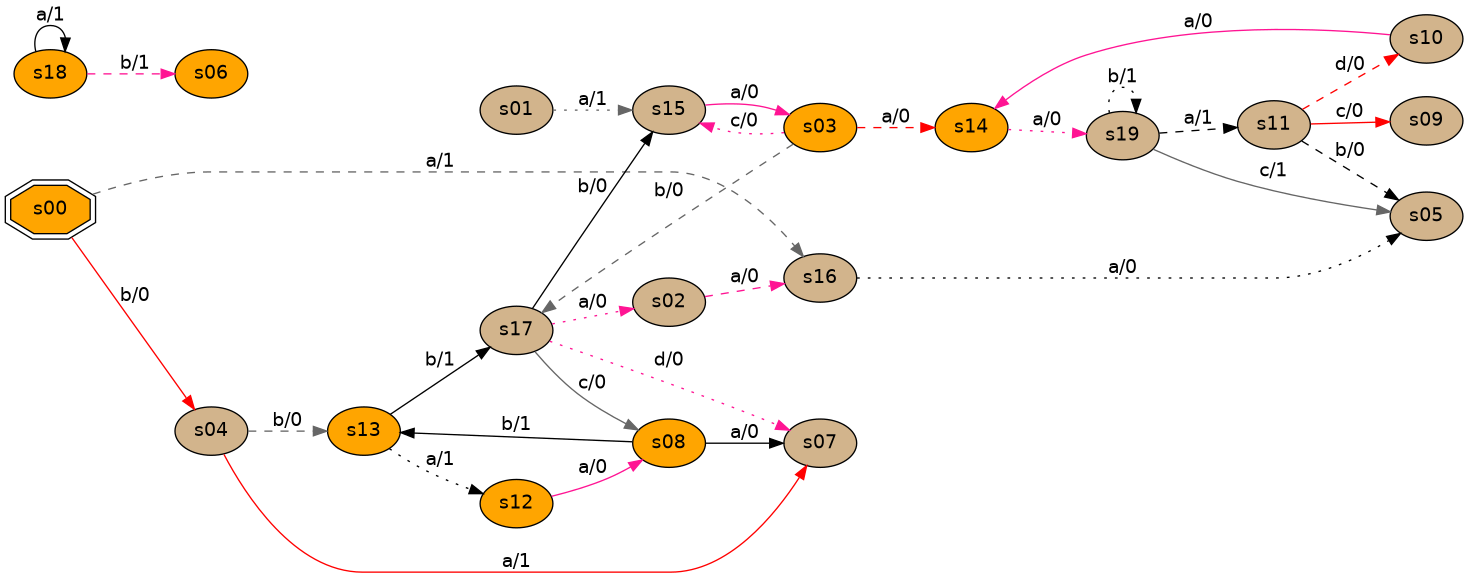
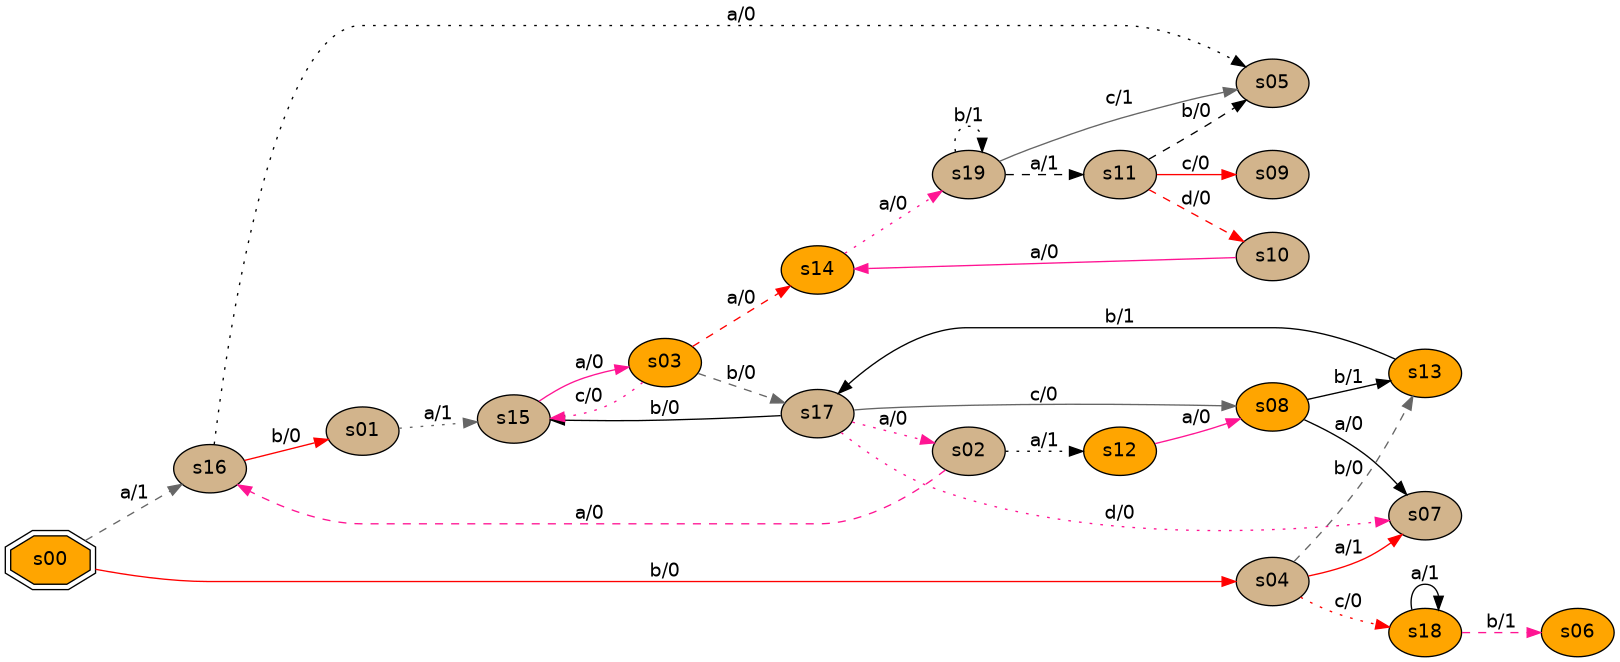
none -> (280, 452)
(428, 472) -> (1037, 451)
none -> (1337, 614)
